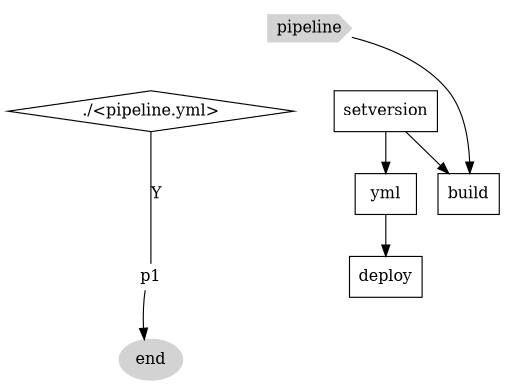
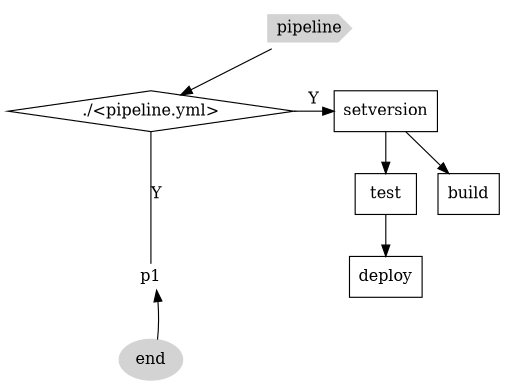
(436, 78) -> (231, 69)
none -> (308, 111)
(386, 194) -> (386, 194)
(143, 309) -> (159, 321)
